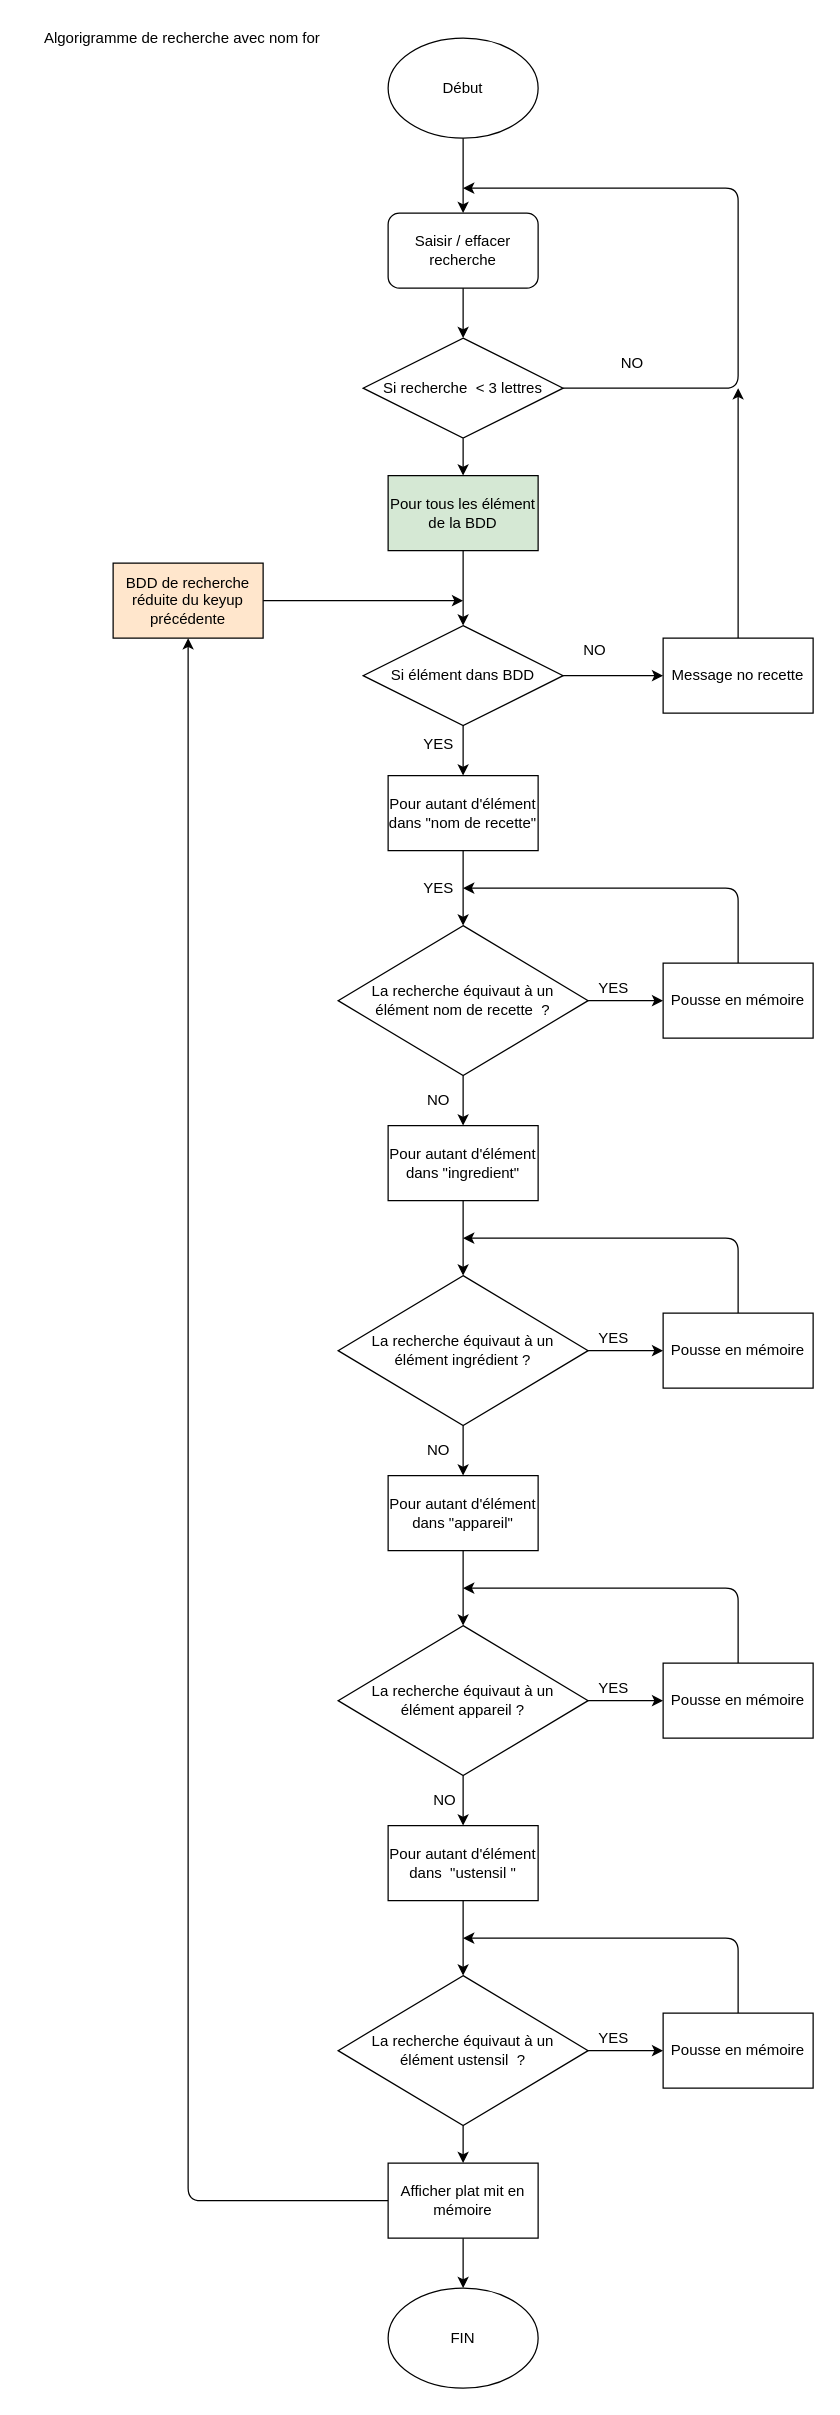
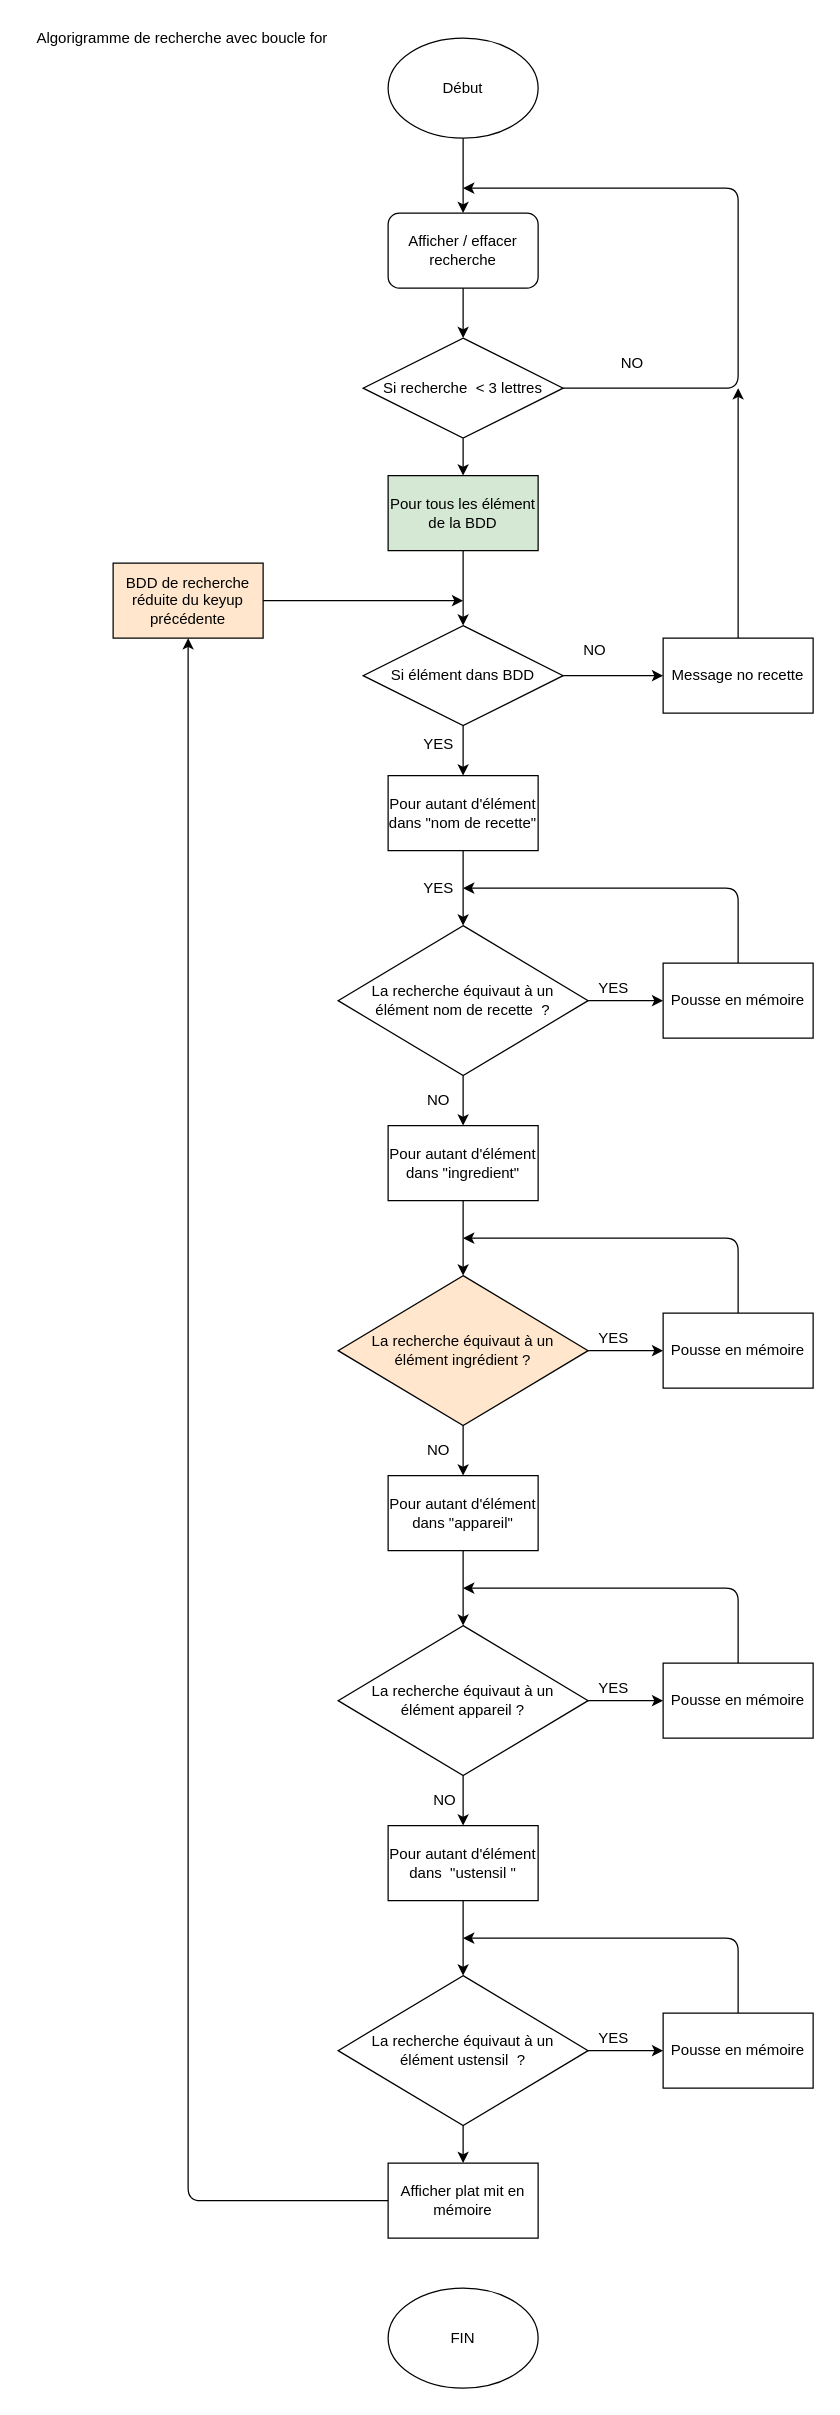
(183, 38) -> (183, 38)
(463, 251) -> (463, 251)
(463, 1351) -> (463, 1351)
(463, 2259) -> none
